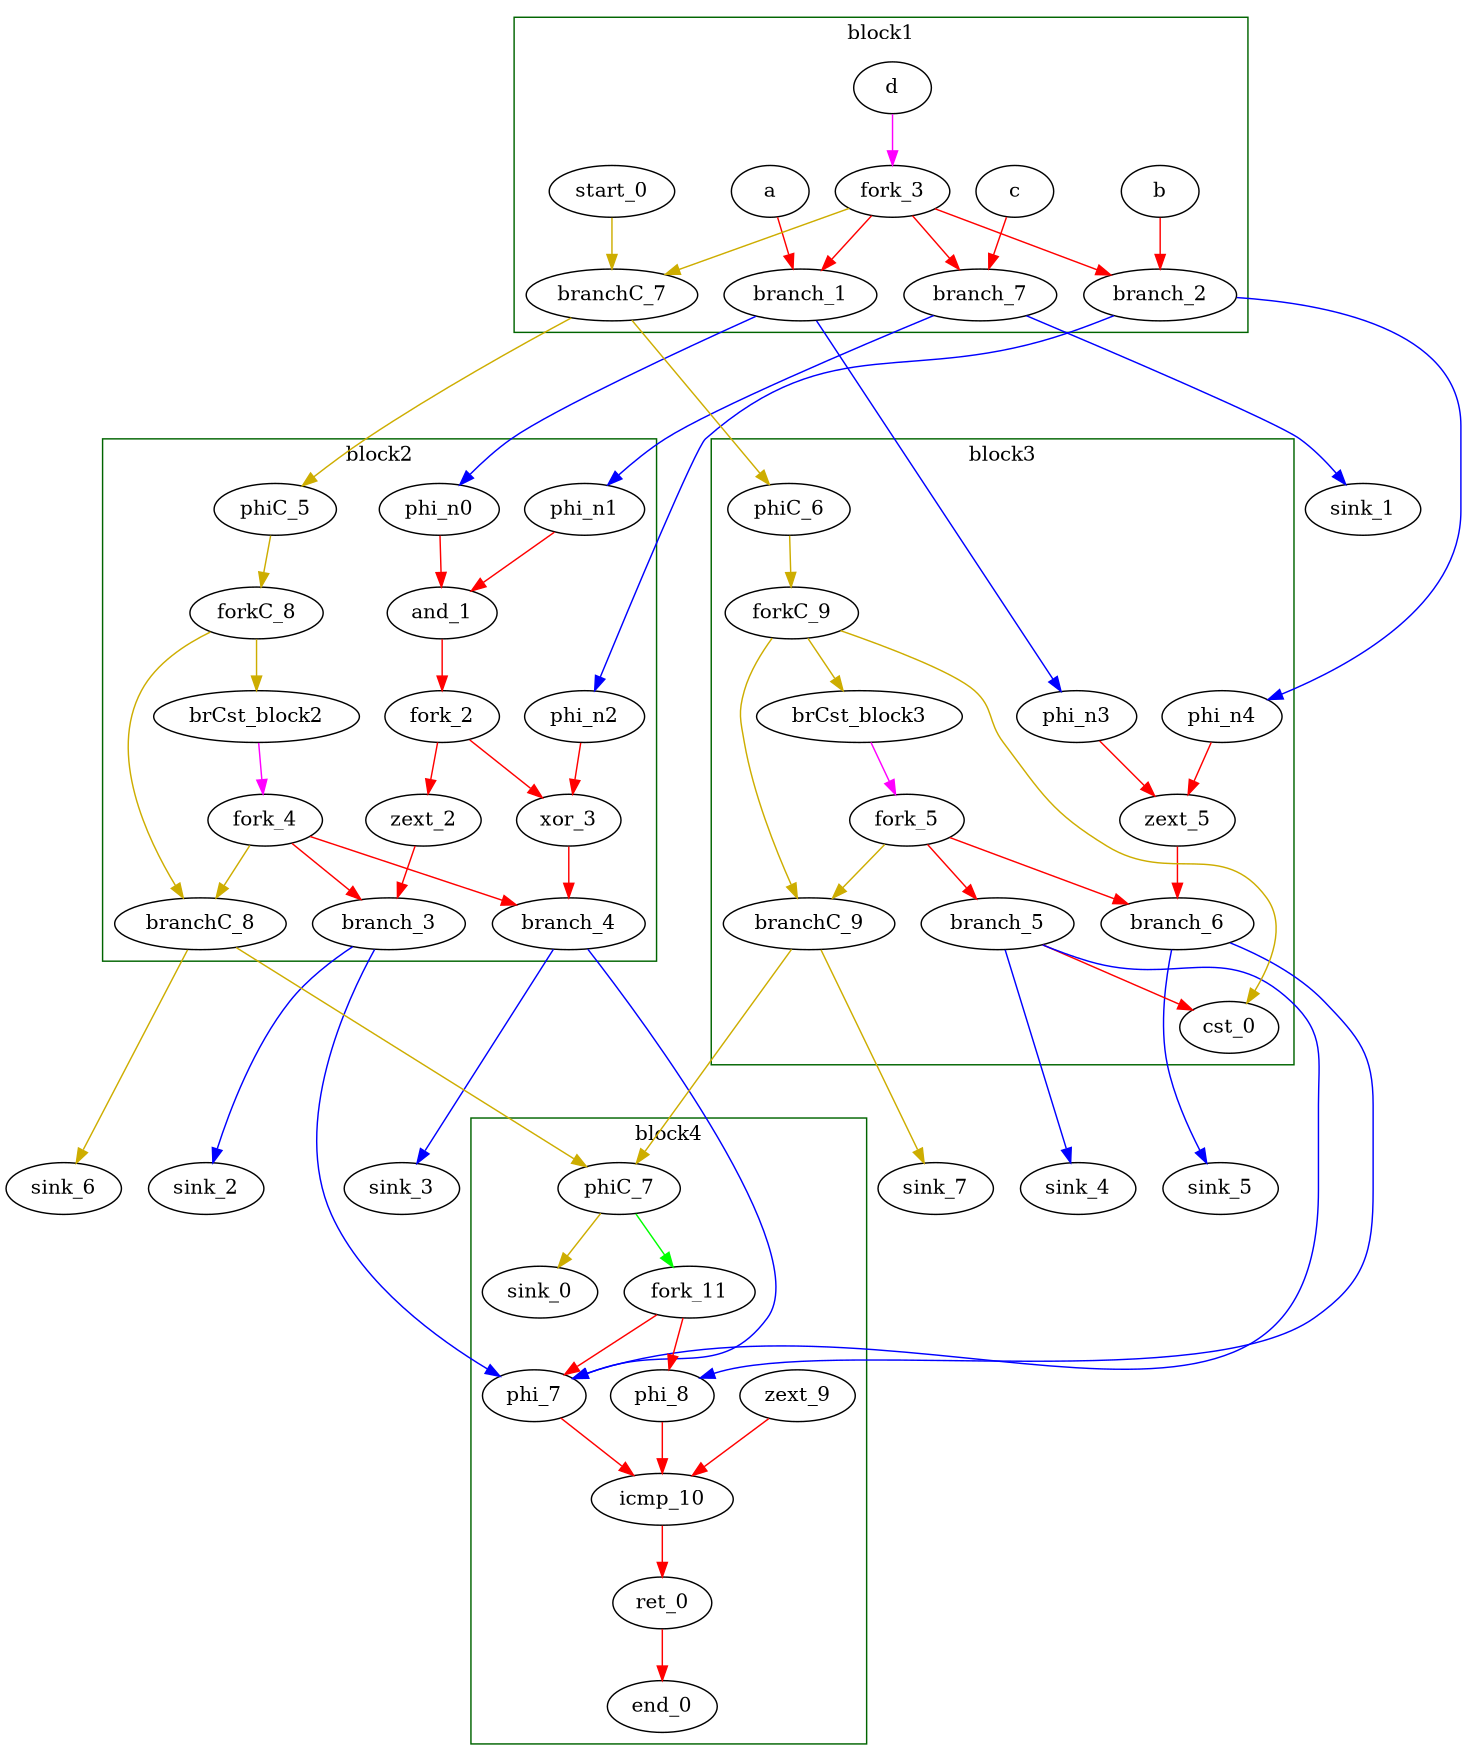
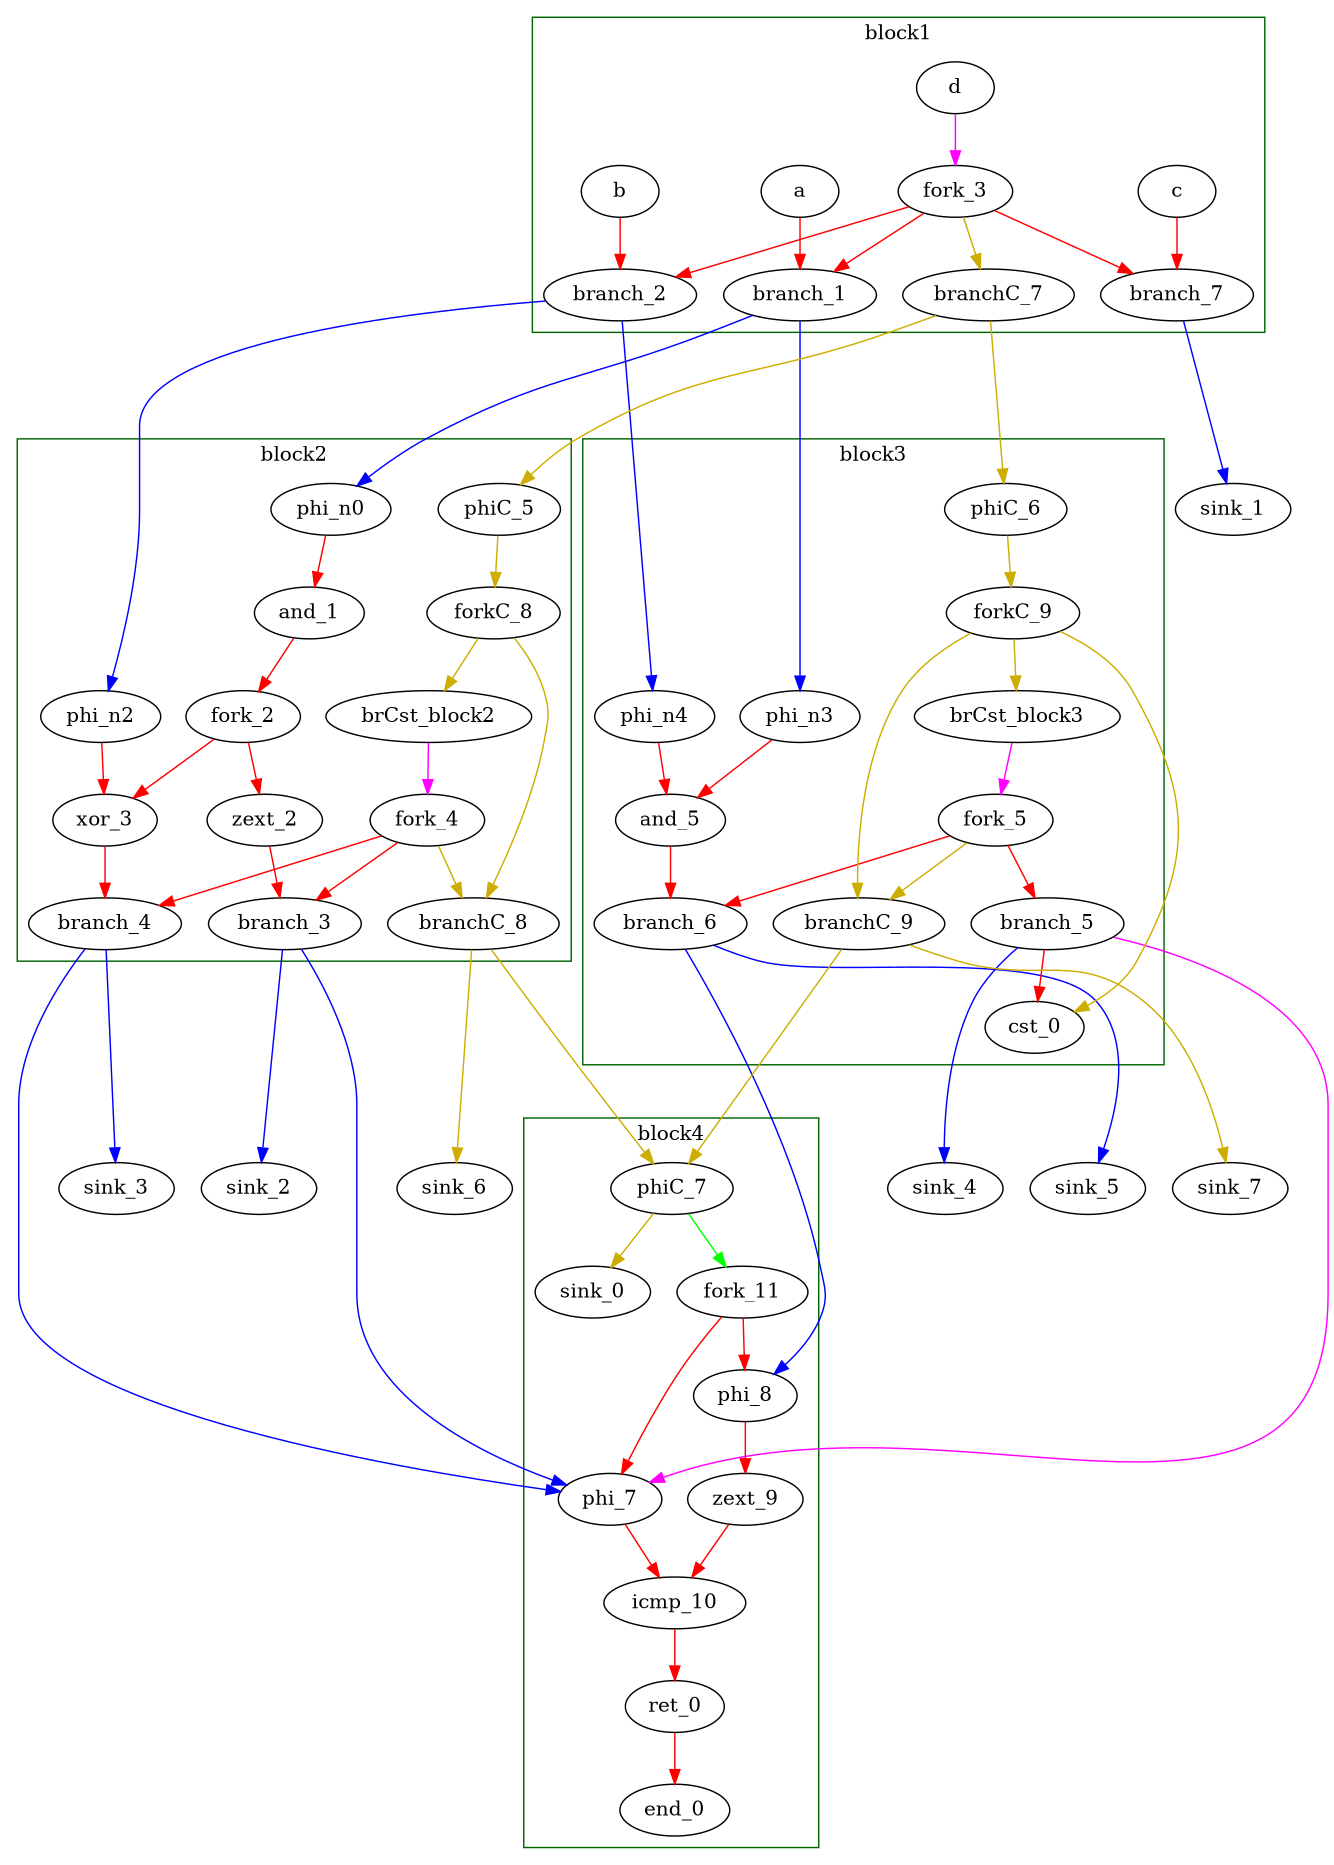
(612, 191) -> none
(585, 509) -> none
(1177, 820) -> (671, 820)
(1281, 1310) -> (1277, 1424)
(662, 1440) -> (745, 1440)
